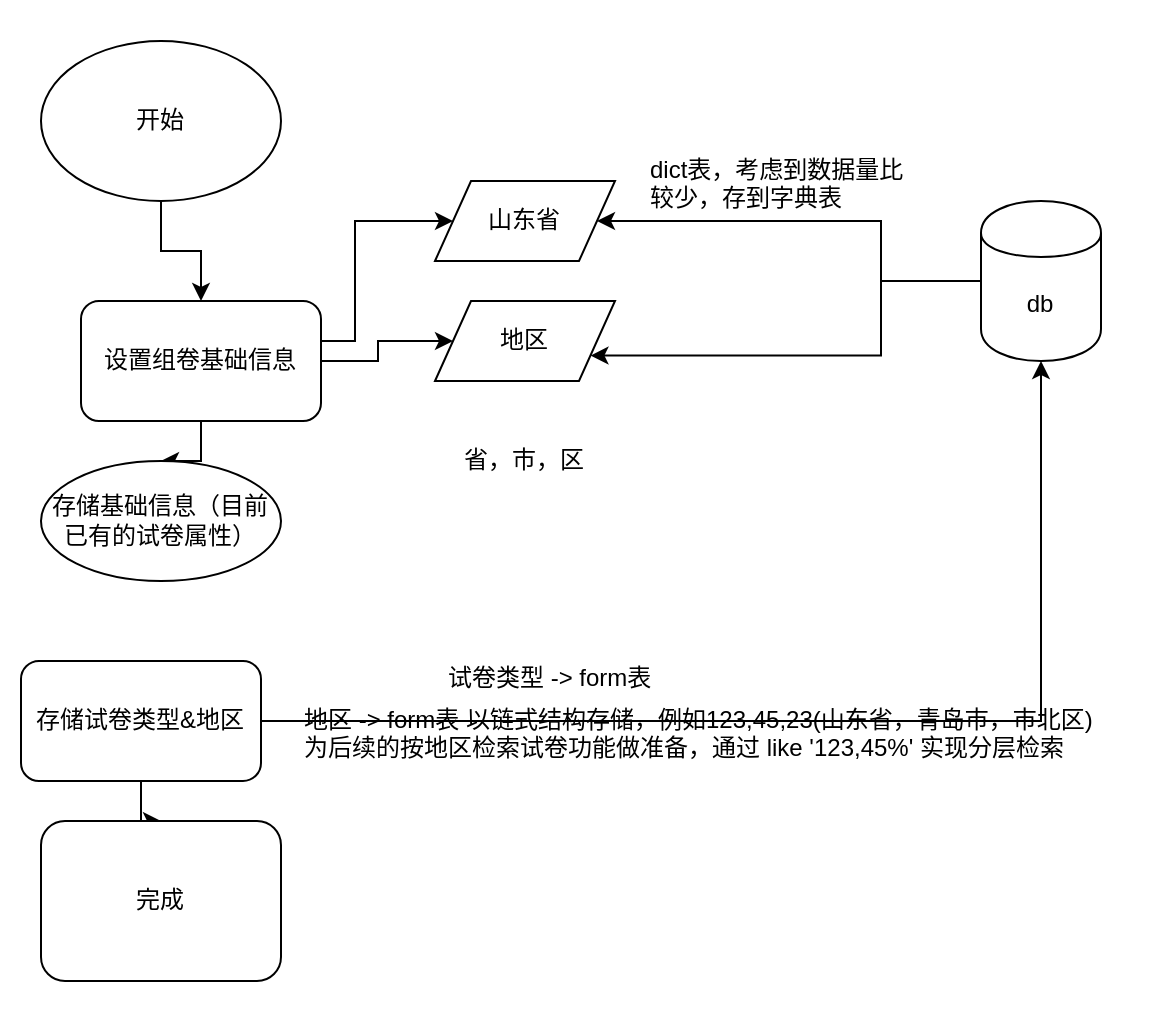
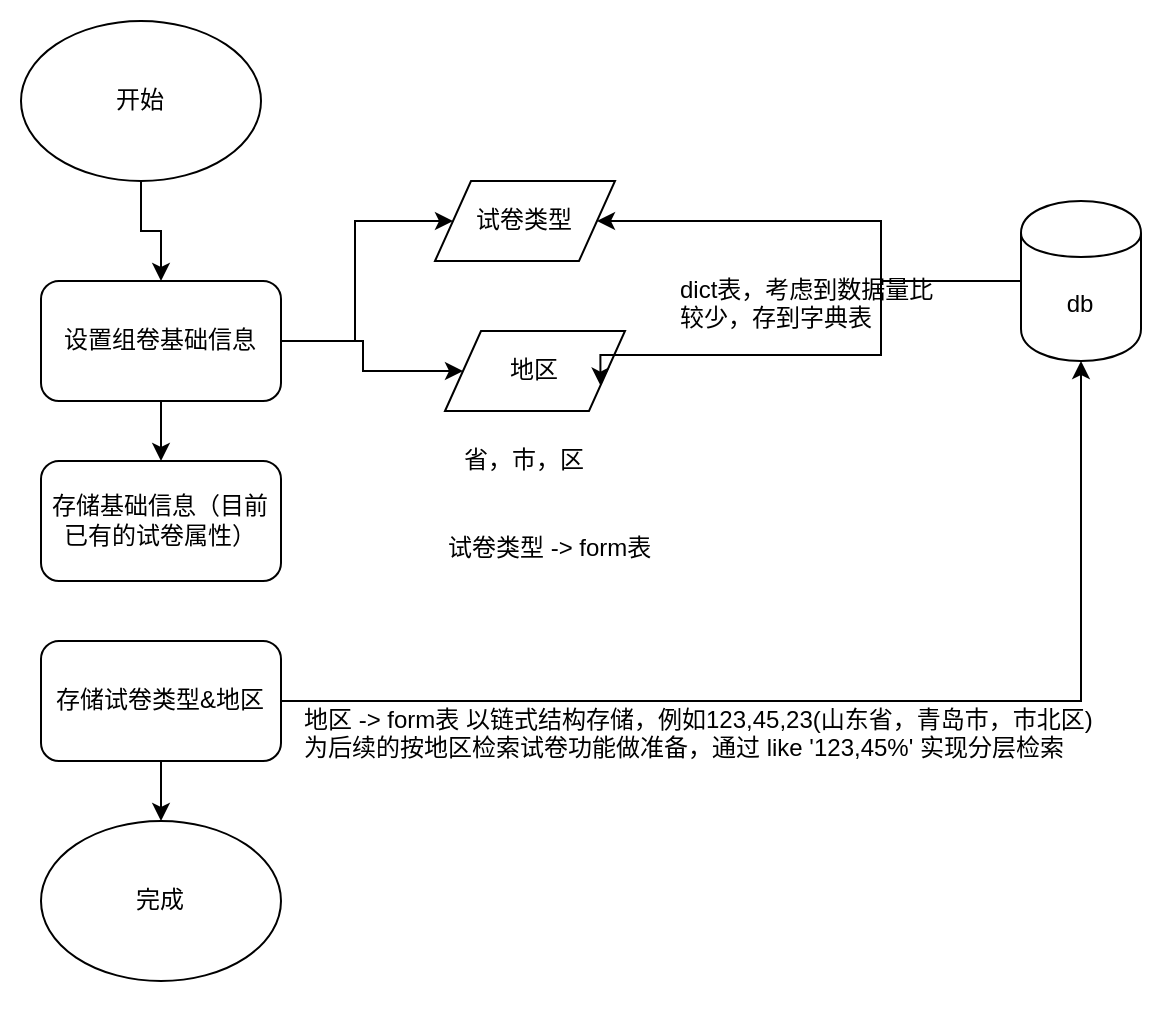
(161, 121) -> (141, 101)
(787, 181) -> (817, 301)
(525, 221) -> (525, 221)
(1041, 281) -> (1081, 281)
(525, 341) -> (535, 371)
(201, 361) -> (161, 341)
(161, 521) -> (161, 521)
(565, 679) -> (565, 549)
(141, 721) -> (161, 701)
(161, 901) -> (161, 901)
